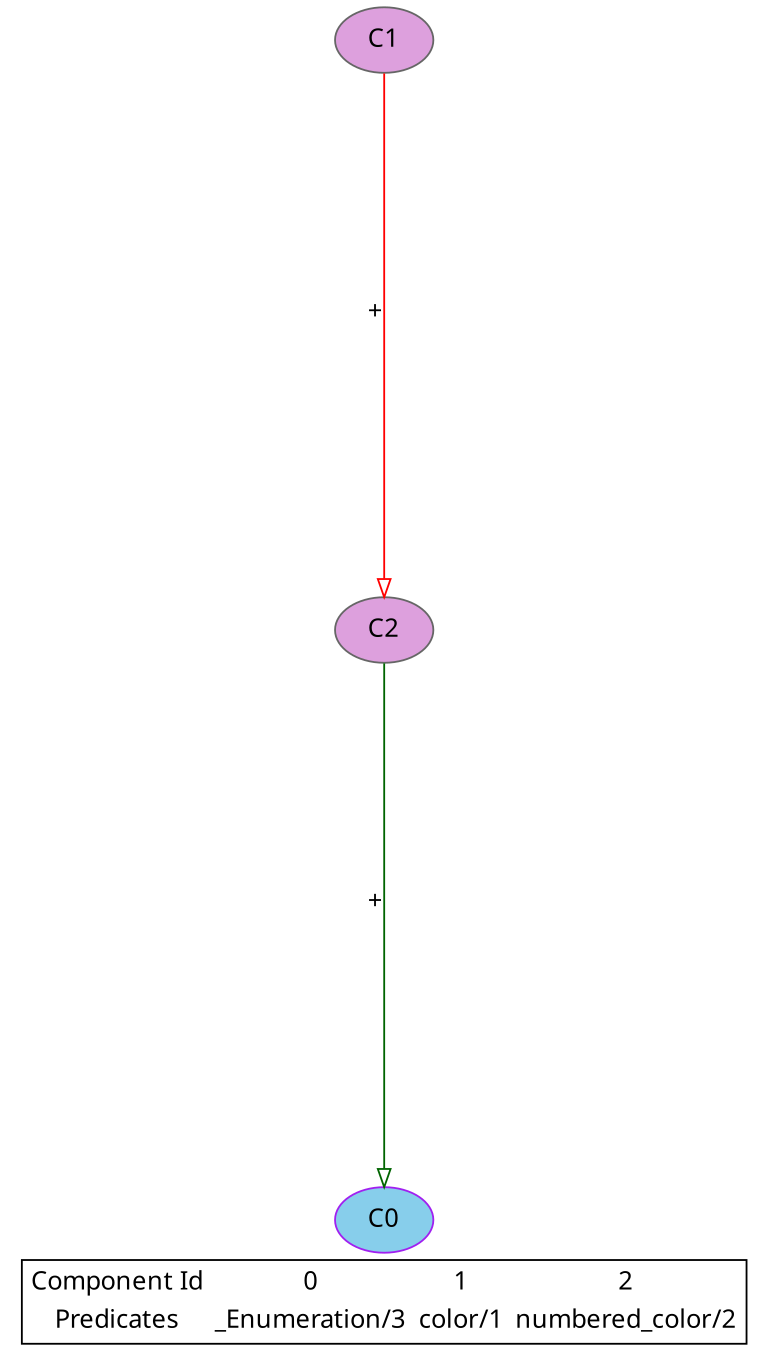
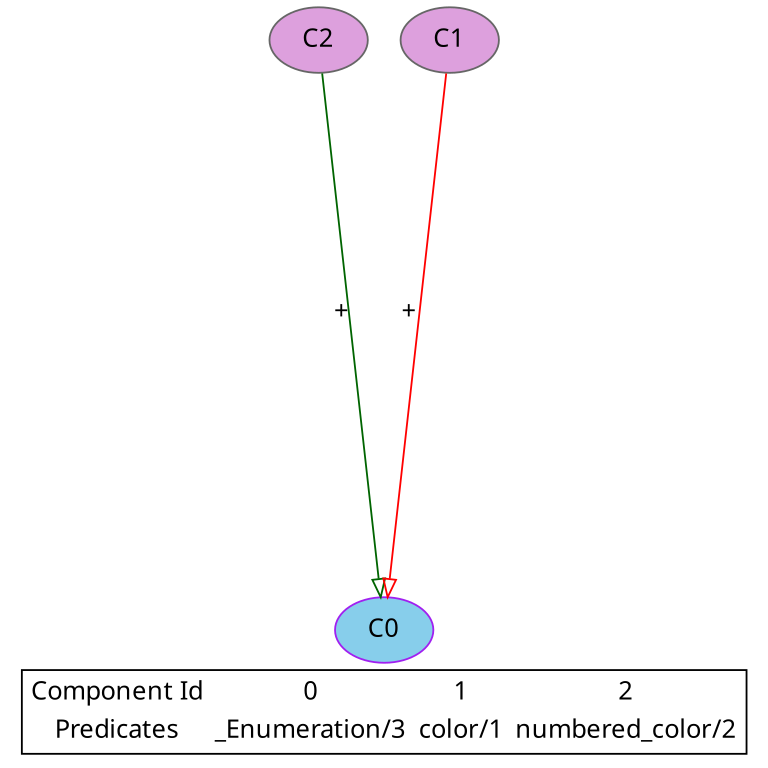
(384, 326) -> (418, 326)
